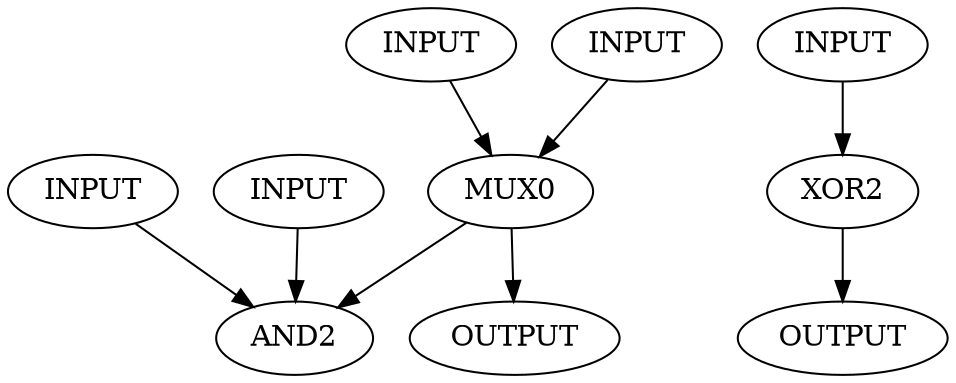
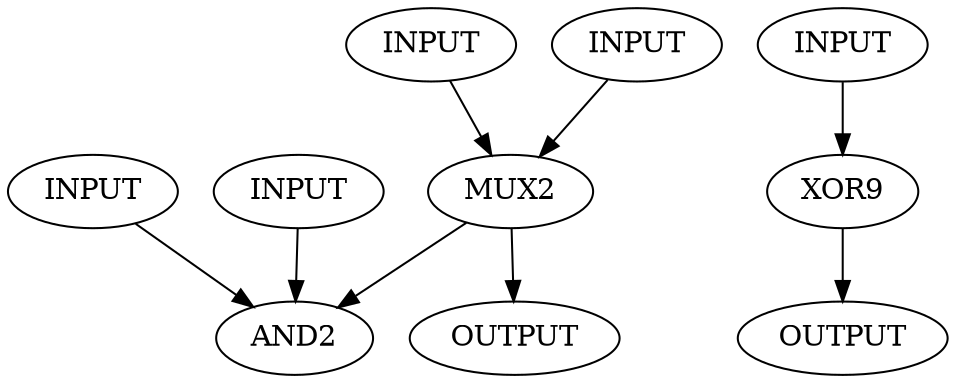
(511, 192) -> (511, 192)
(843, 192) -> (843, 192)
